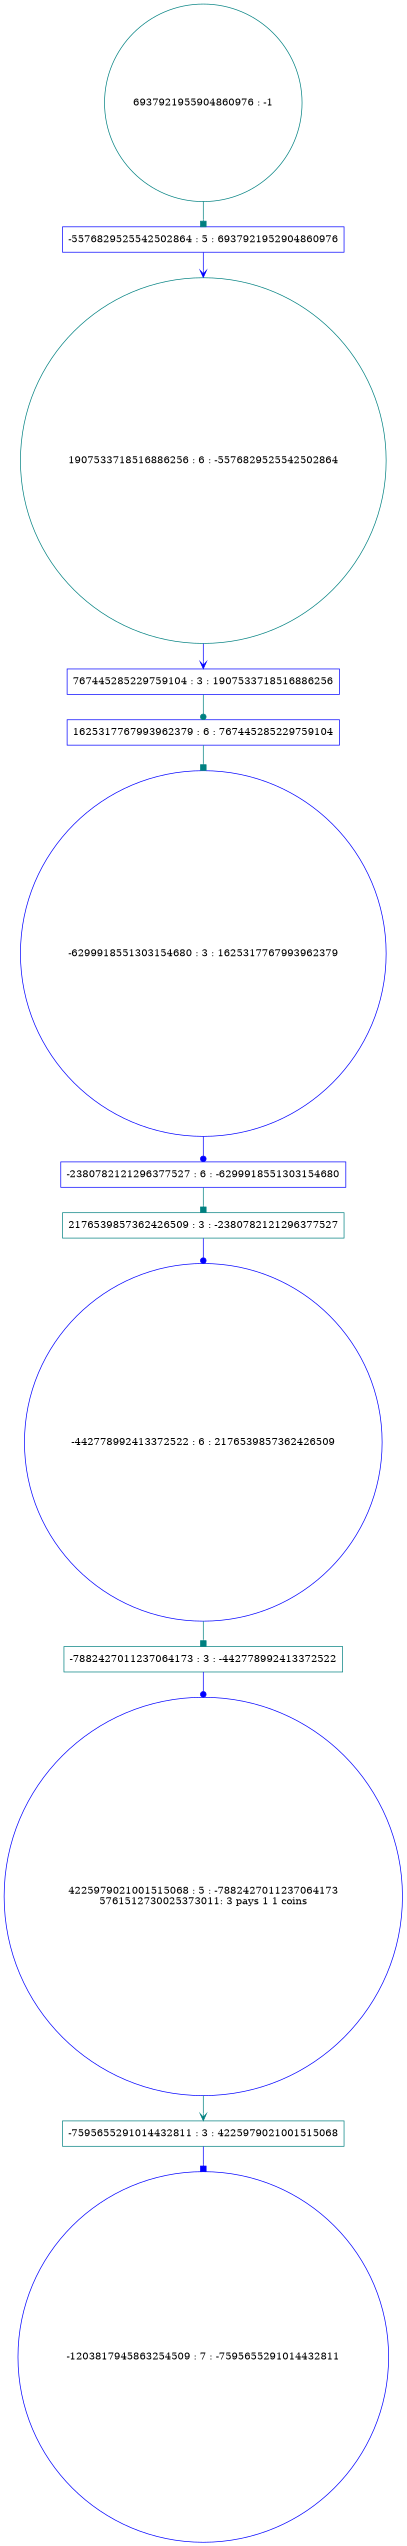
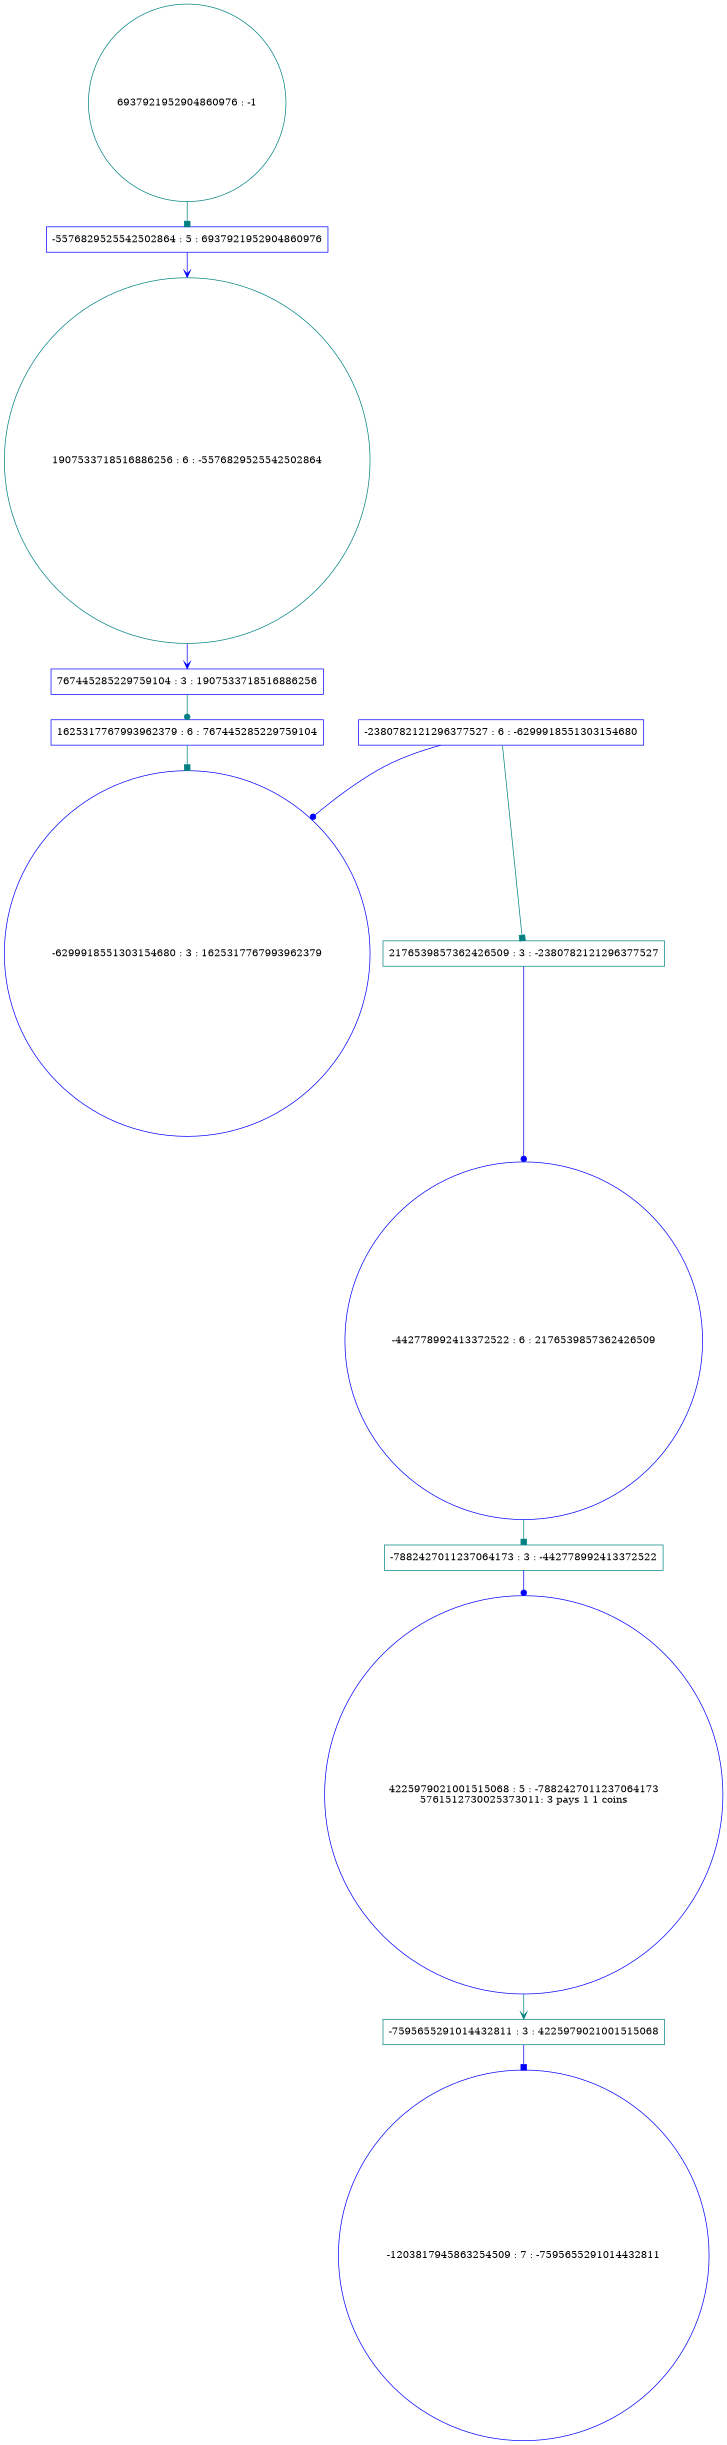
(203, 103) -> (187, 103)
(203, 1146) -> (374, 772)
